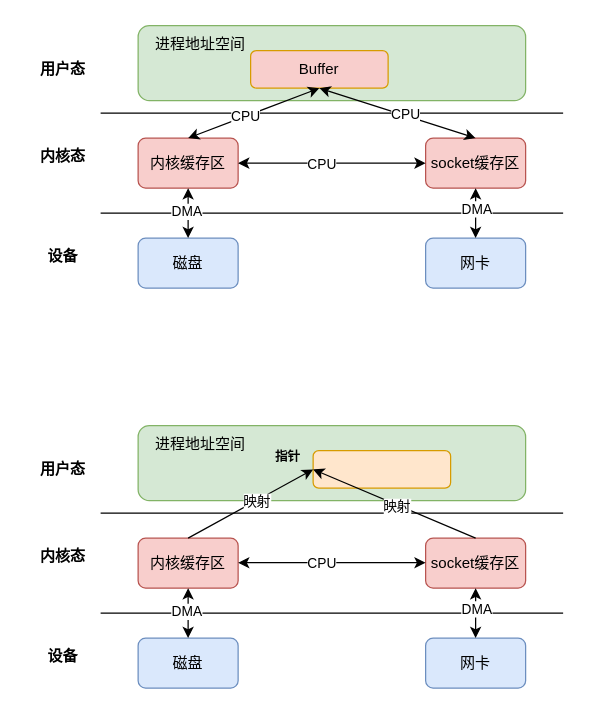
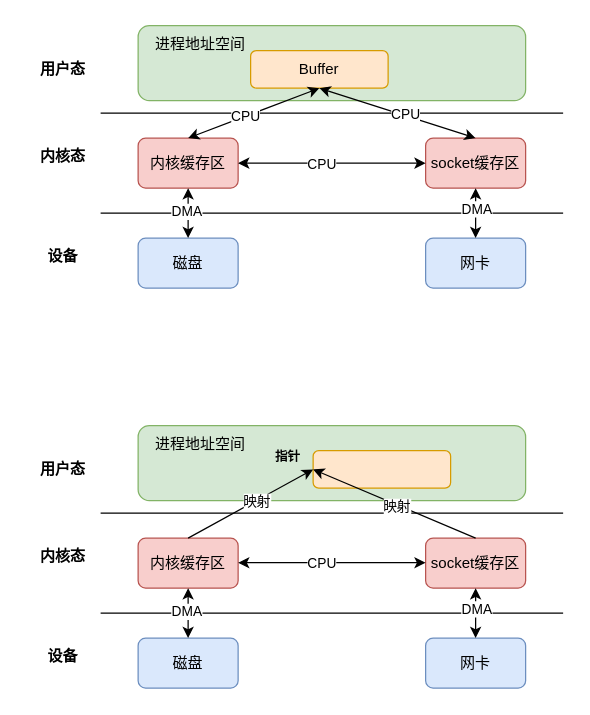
(319, 69) -> (319, 69)
